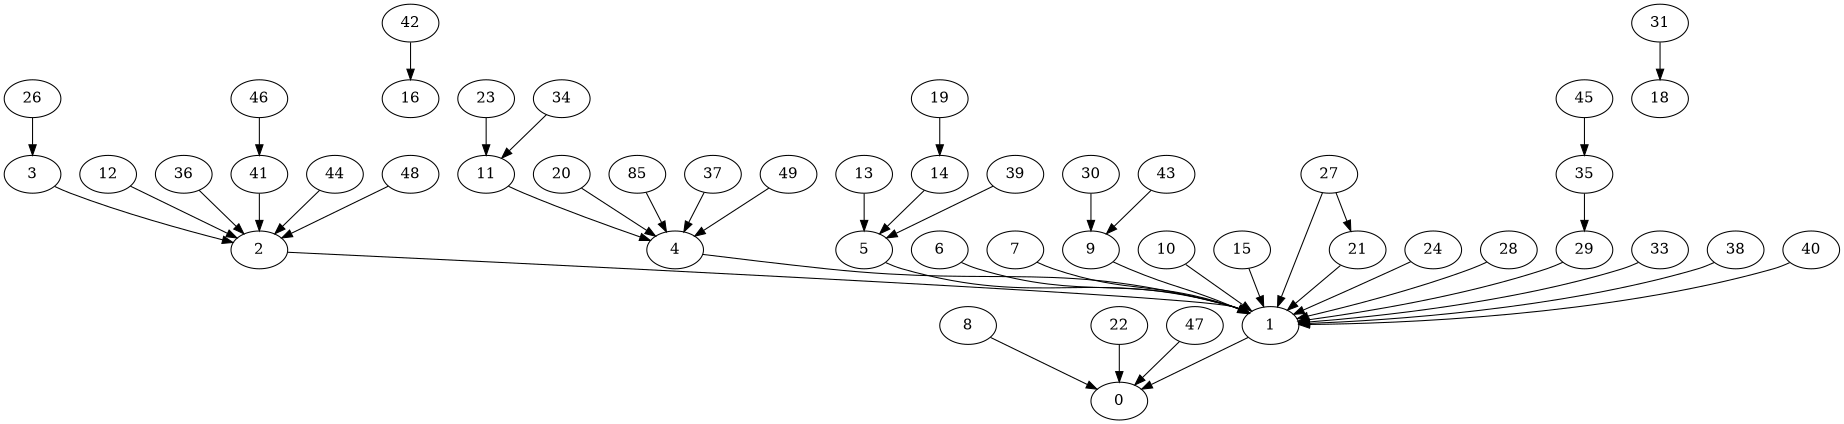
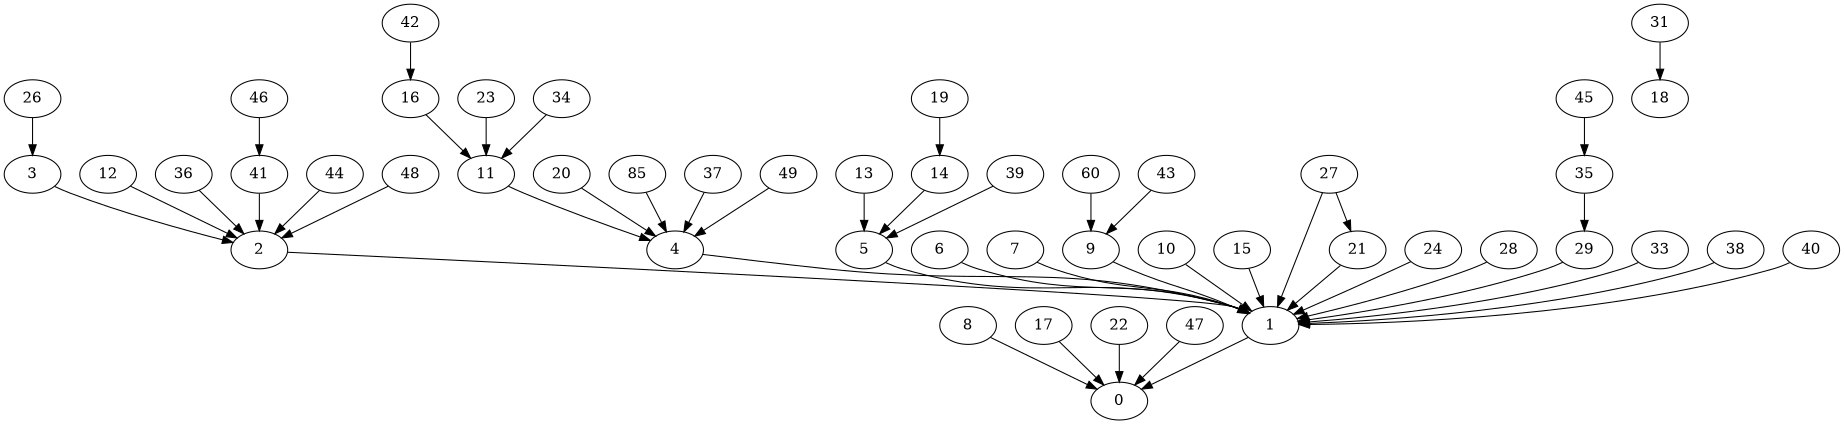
none -> (444, 133)
(1091, 174) -> (1091, 174)
none -> (1044, 325)
